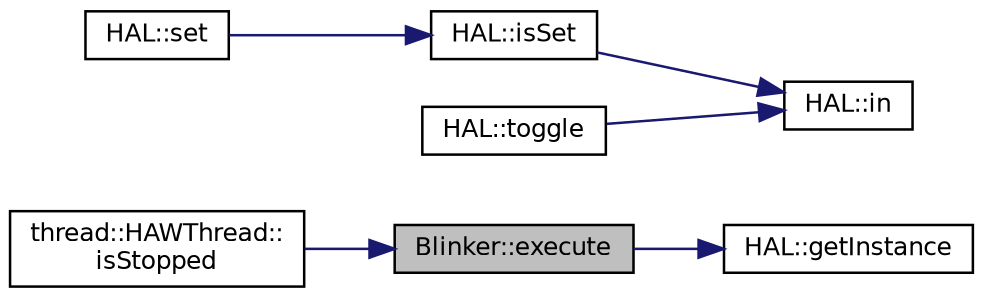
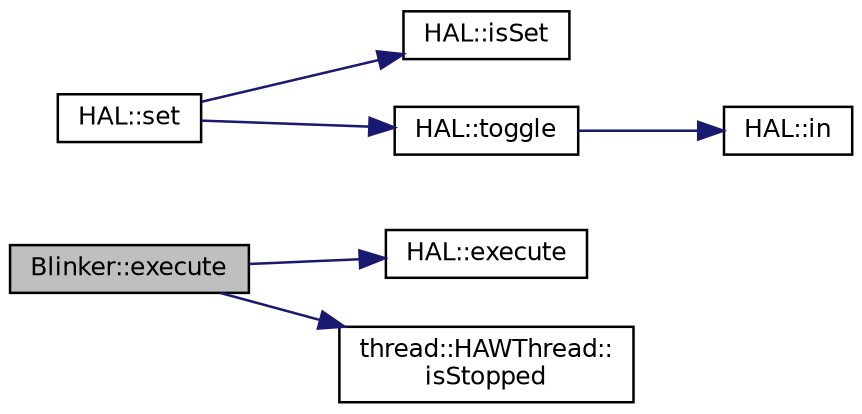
(678, 70) -> none
none -> (285, 124)
(337, 249) -> (270, 307)
(848, 249) -> (486, 254)
